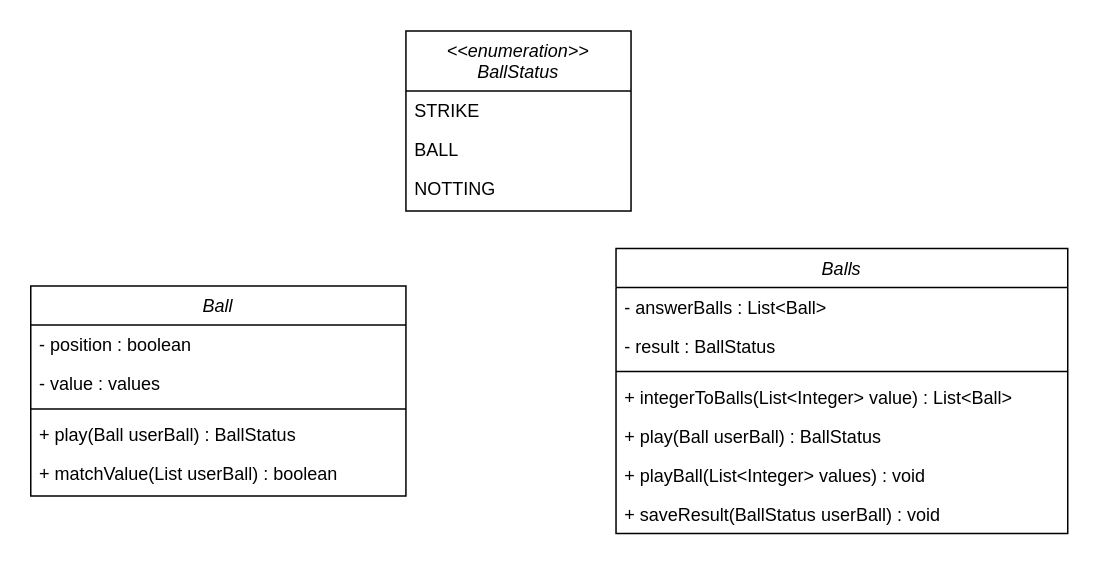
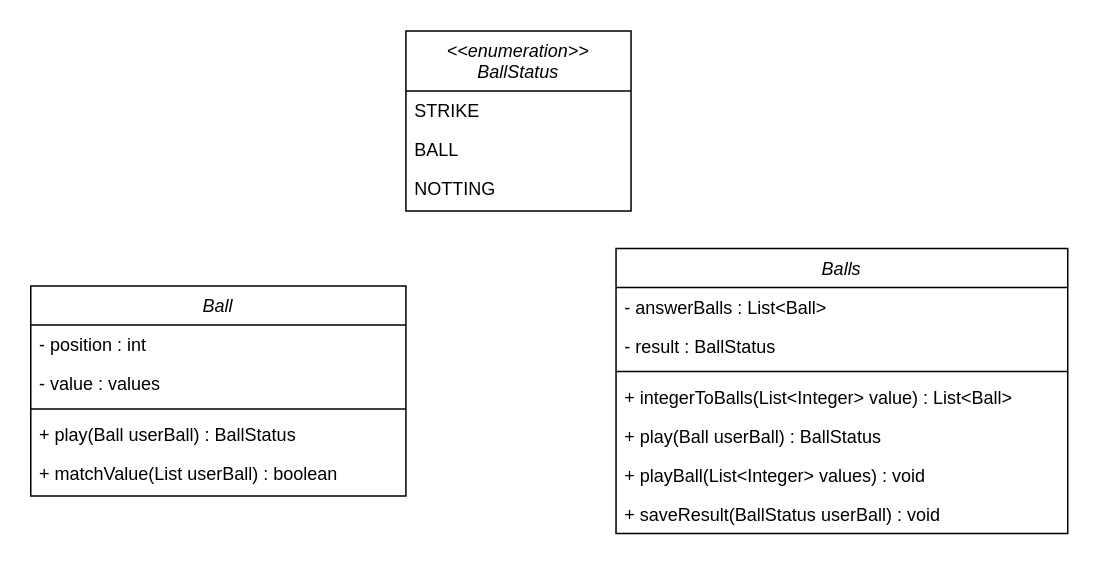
(123, 345) -> (103, 345)
